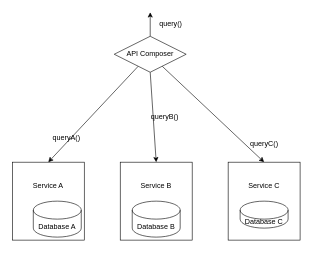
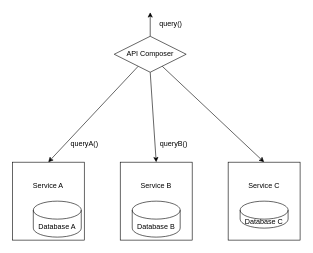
(165, 117) -> (174, 144)
(66, 138) -> (84, 144)
(264, 144) -> none
